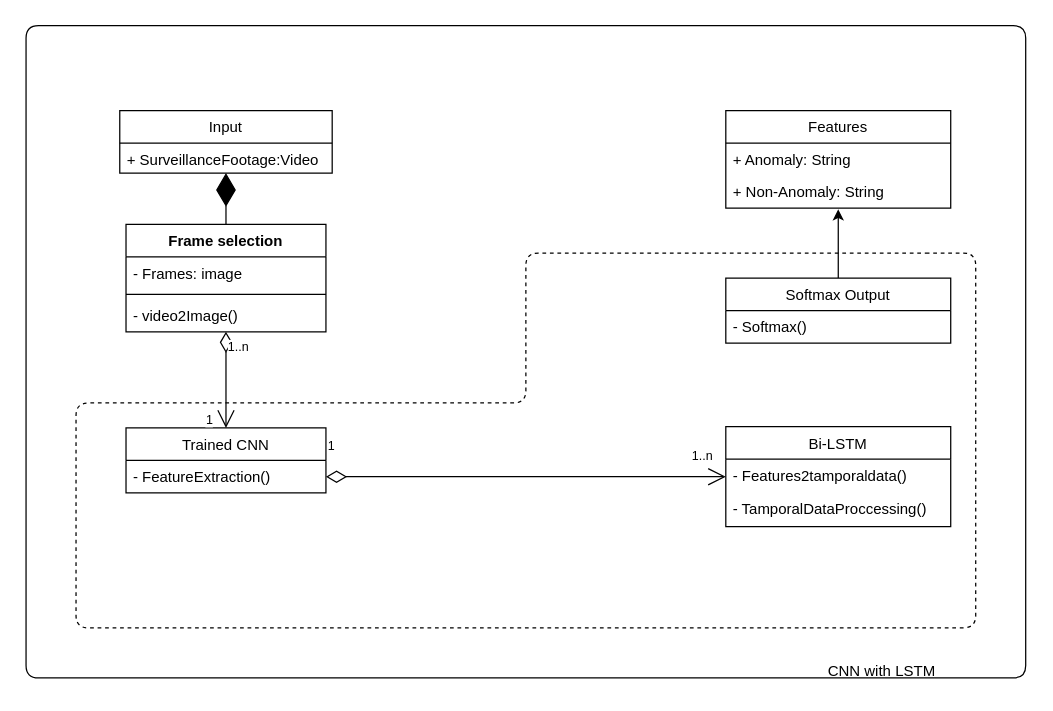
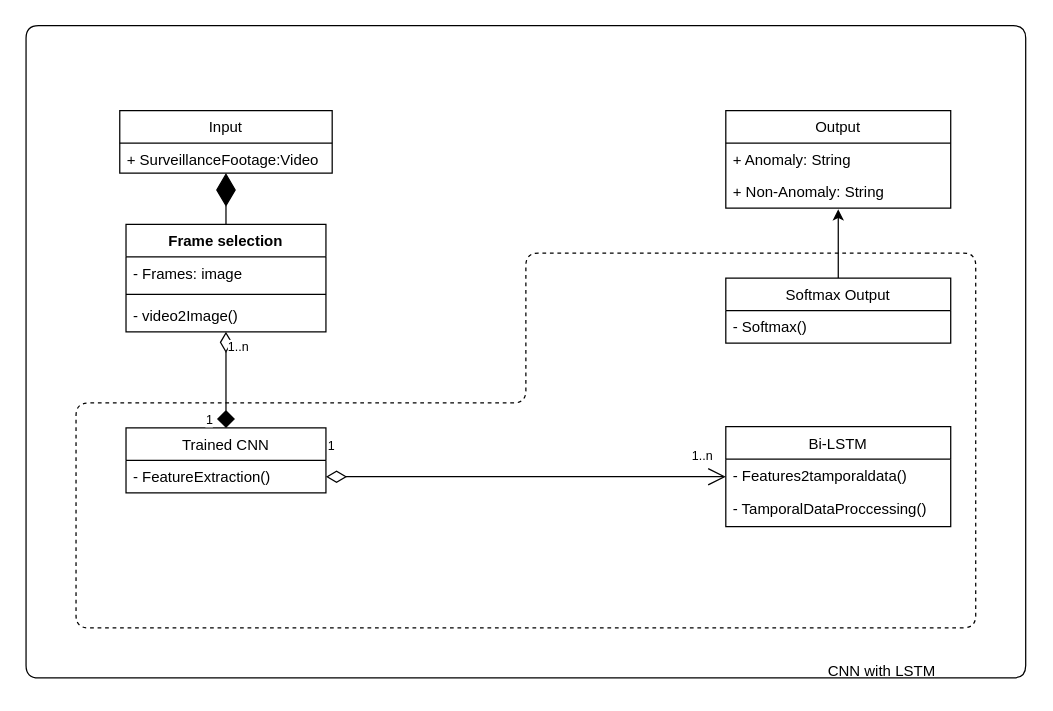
(838, 128) -> (838, 128)
(226, 417) -> (226, 410)
